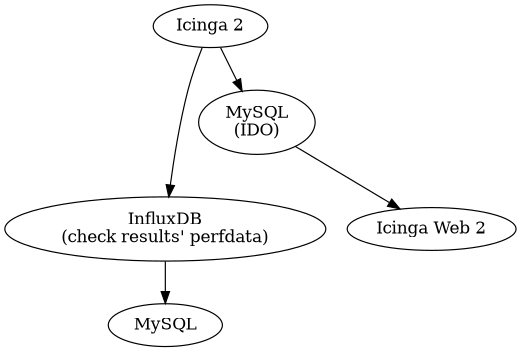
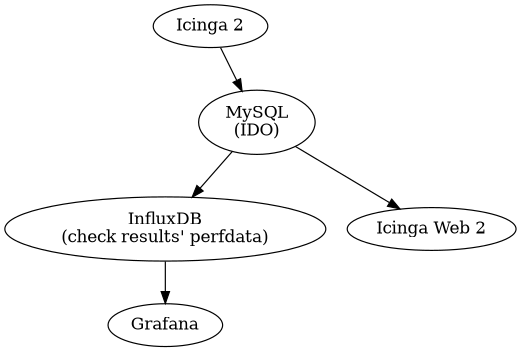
(182, 115) -> (216, 170)
(165, 325) -> (165, 325)
